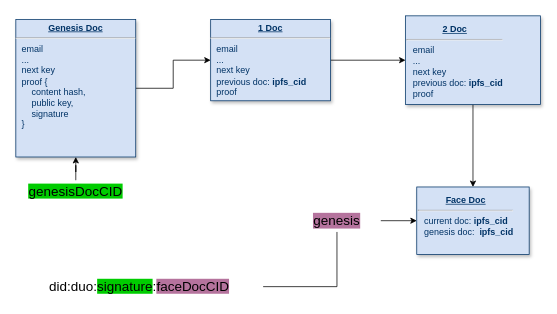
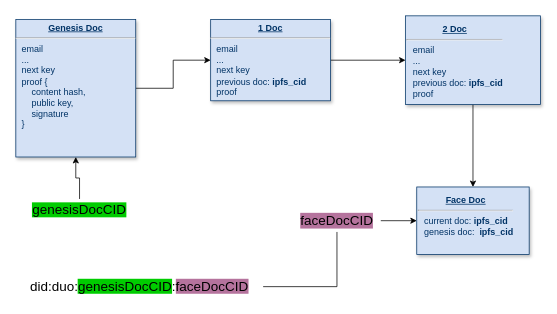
(75, 192) -> (79, 210)
(337, 221) -> (337, 221)
(139, 287) -> (139, 287)
